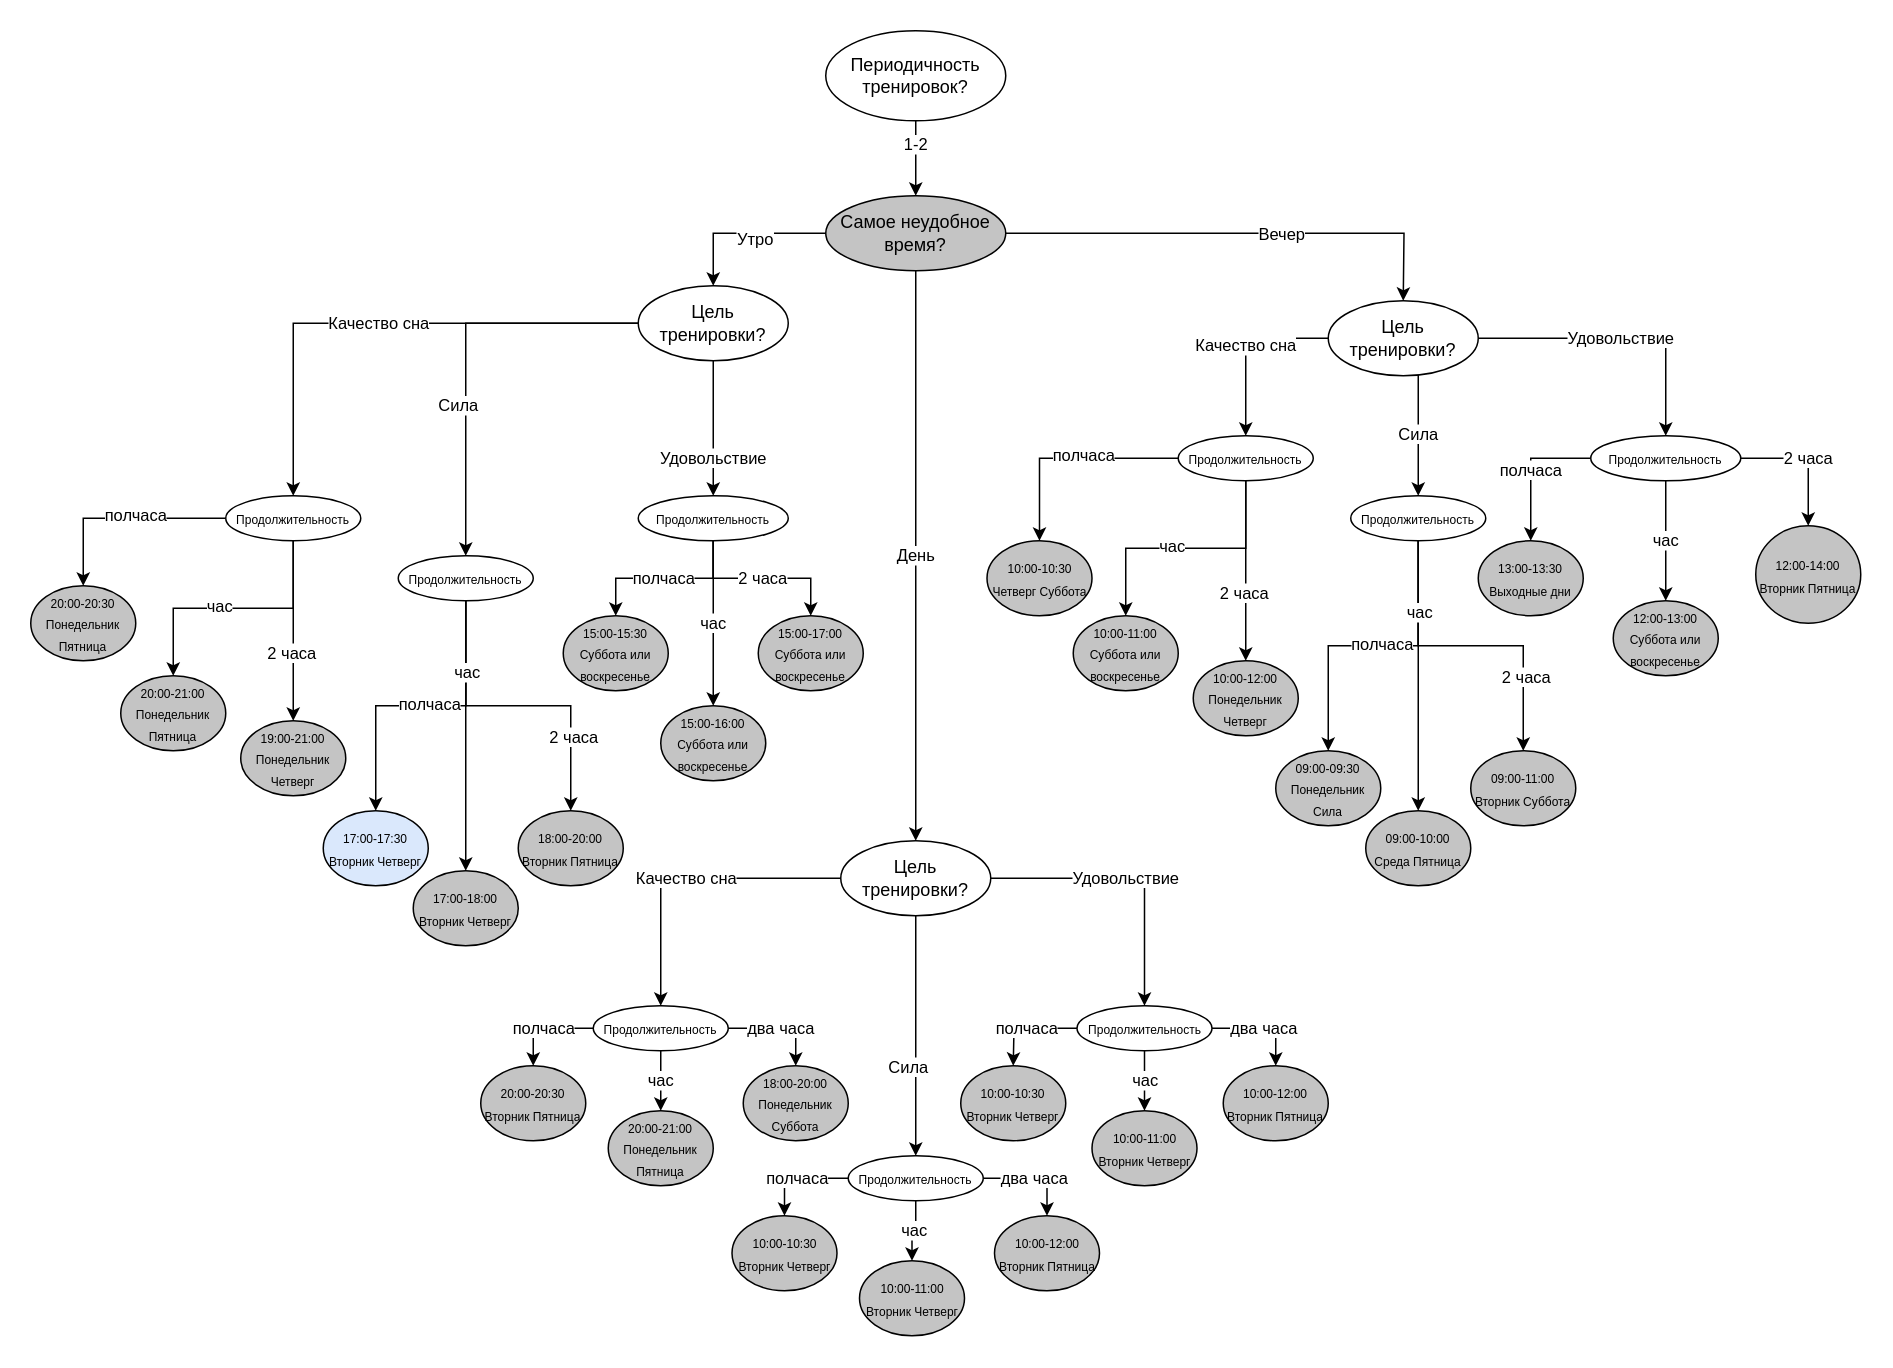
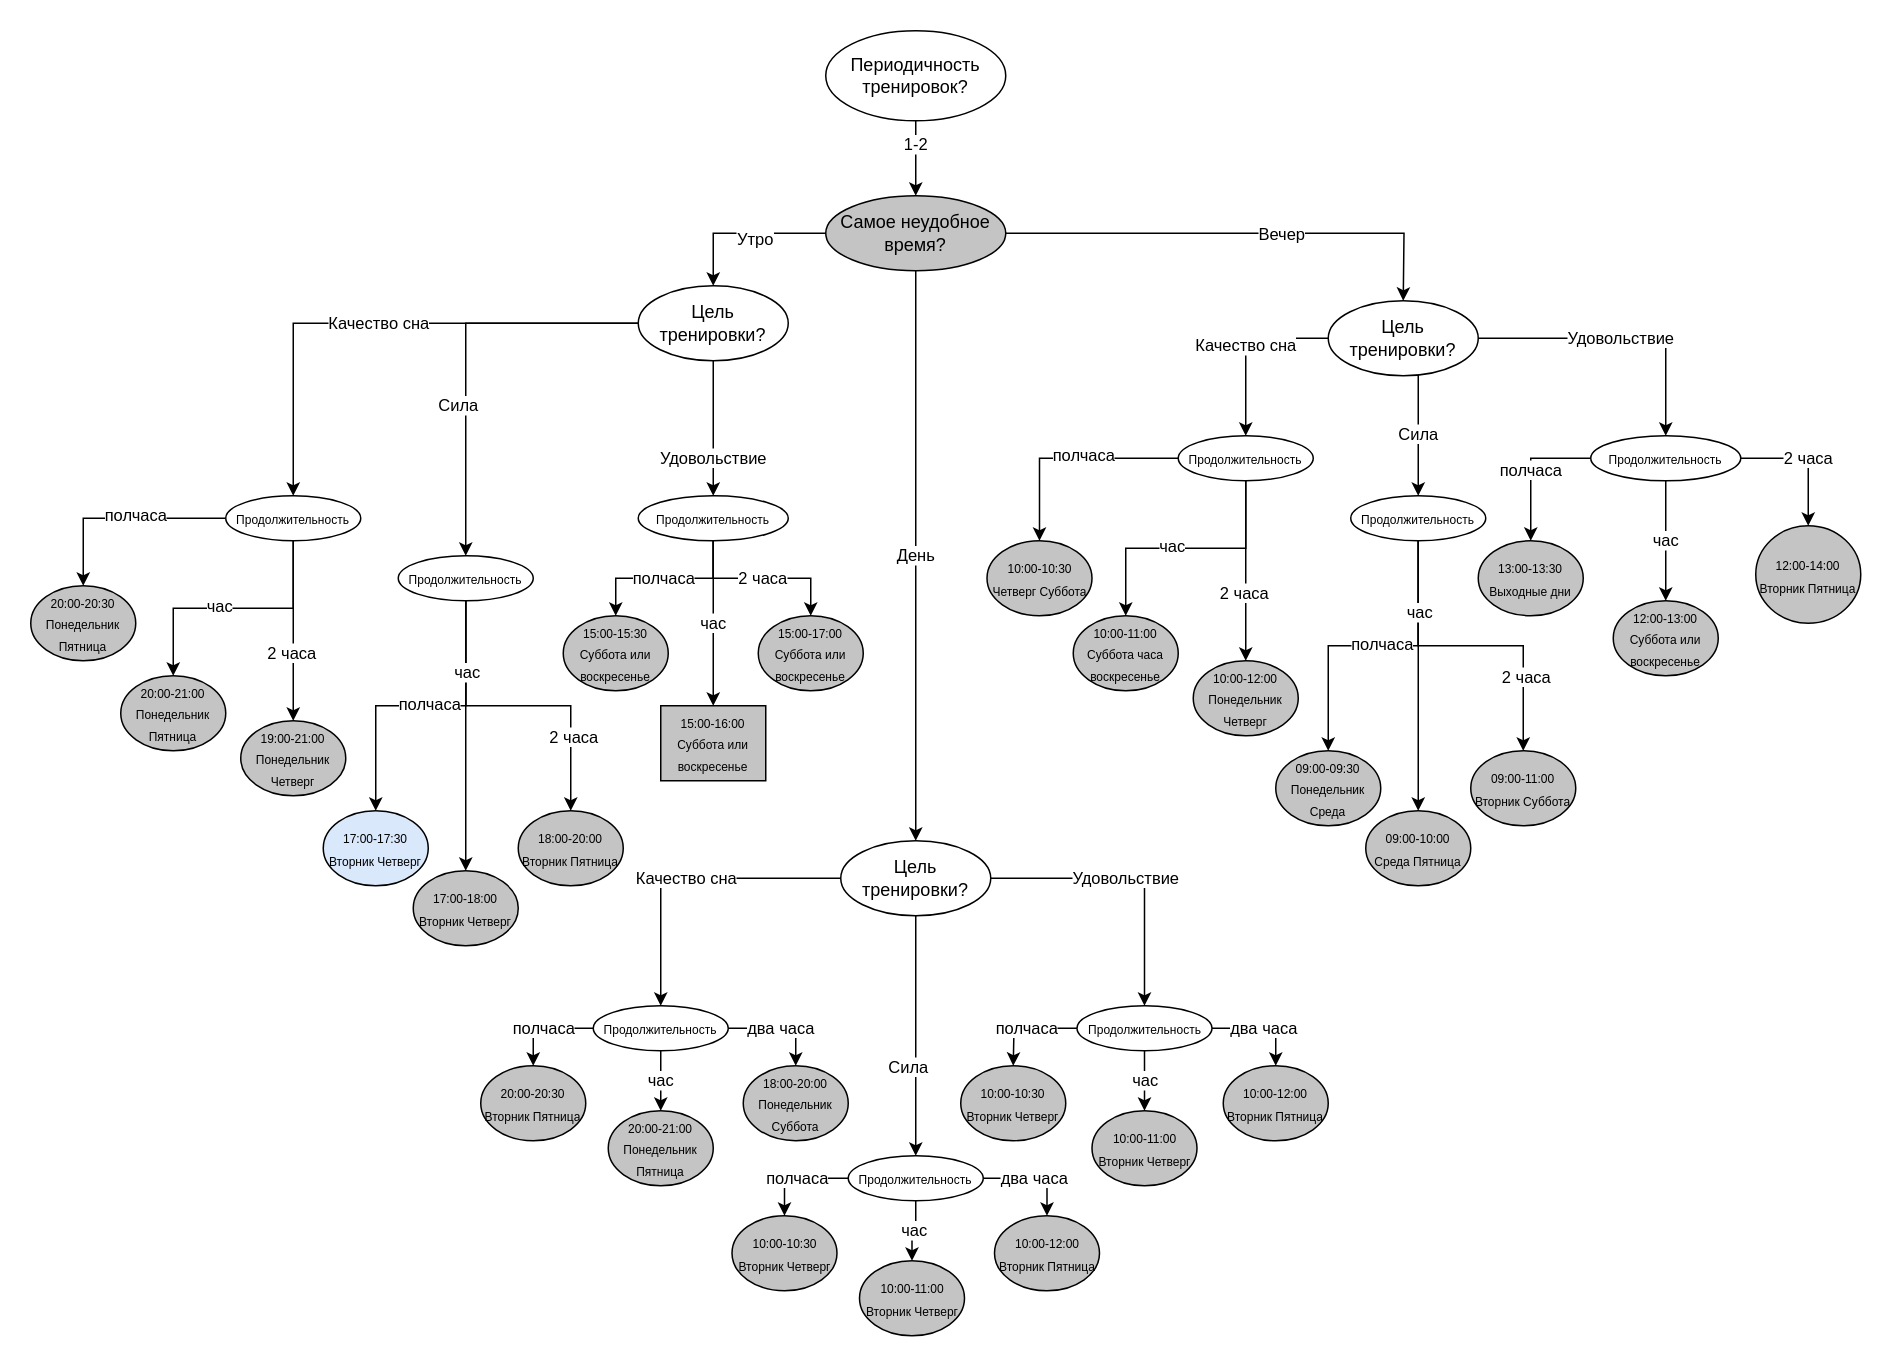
(1126, 653) -> (1126, 653)
(713, 743) -> (713, 743)
(1328, 788) -> (1328, 788)
